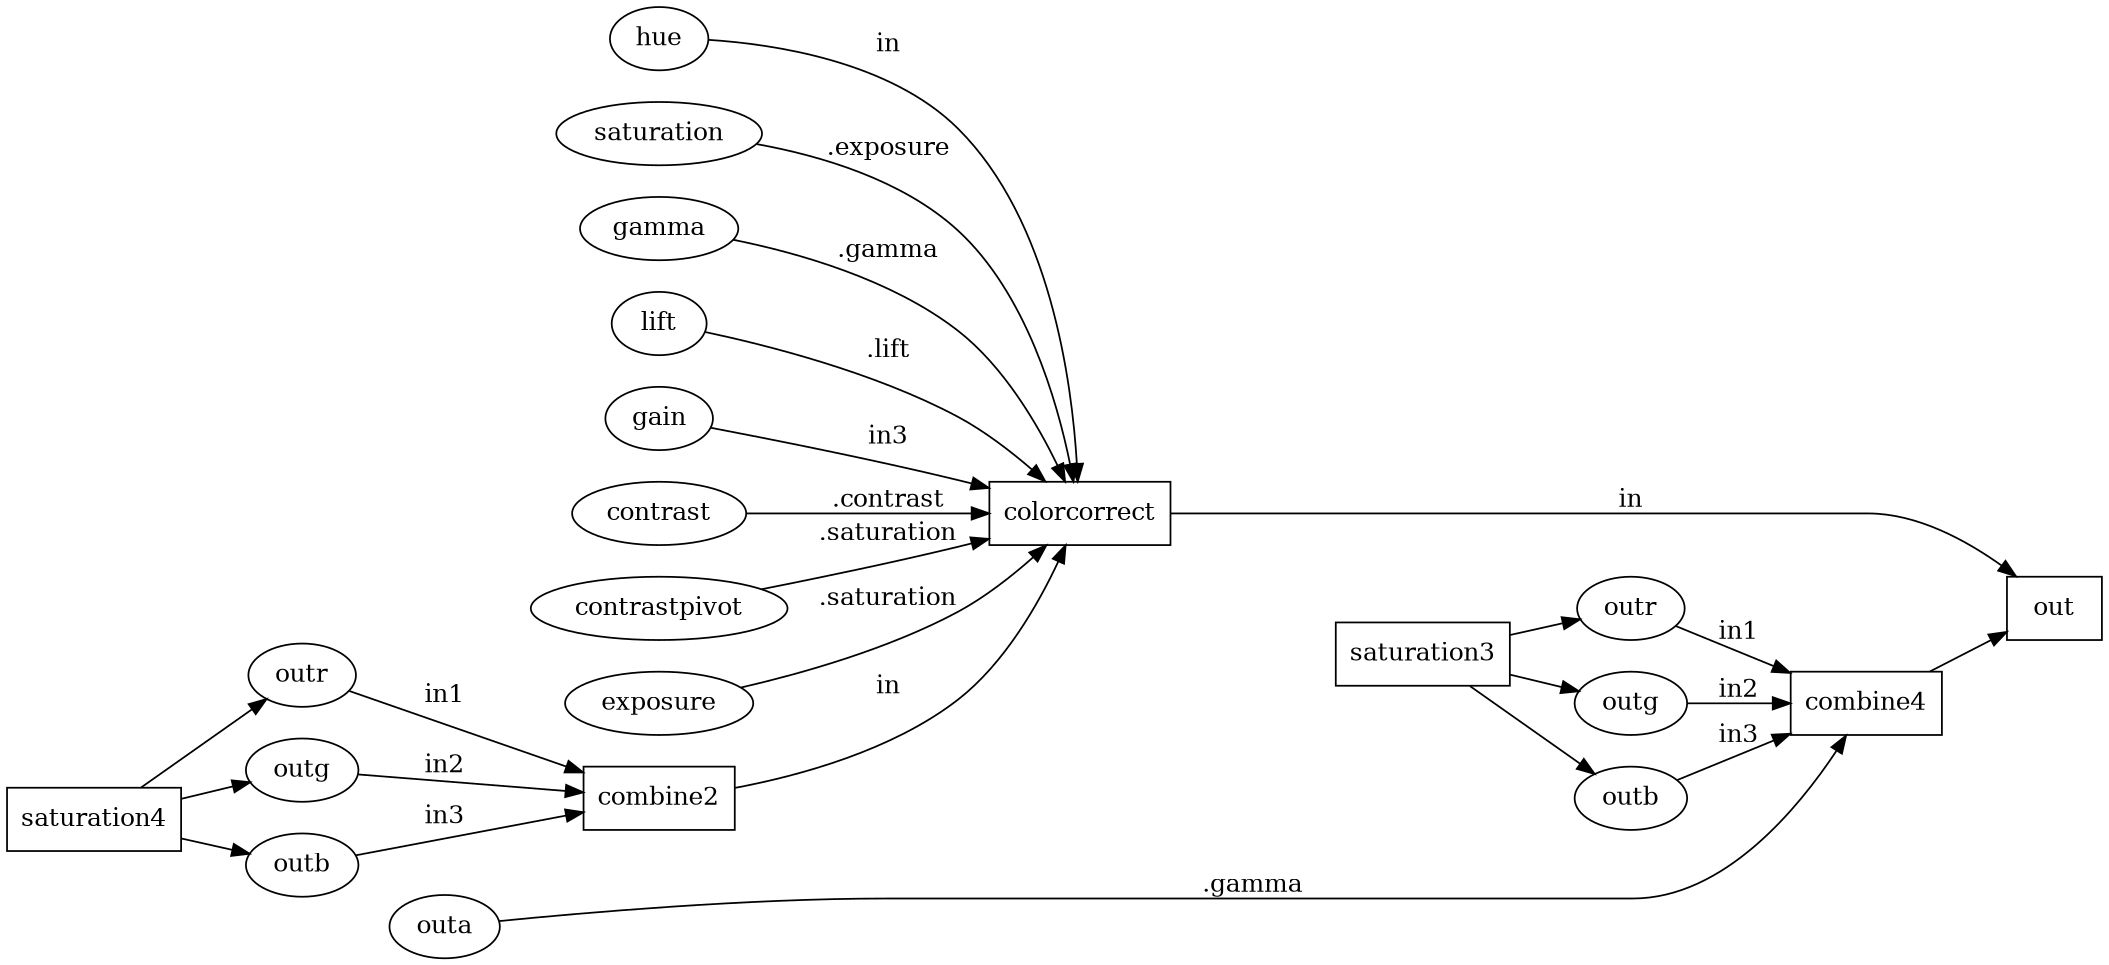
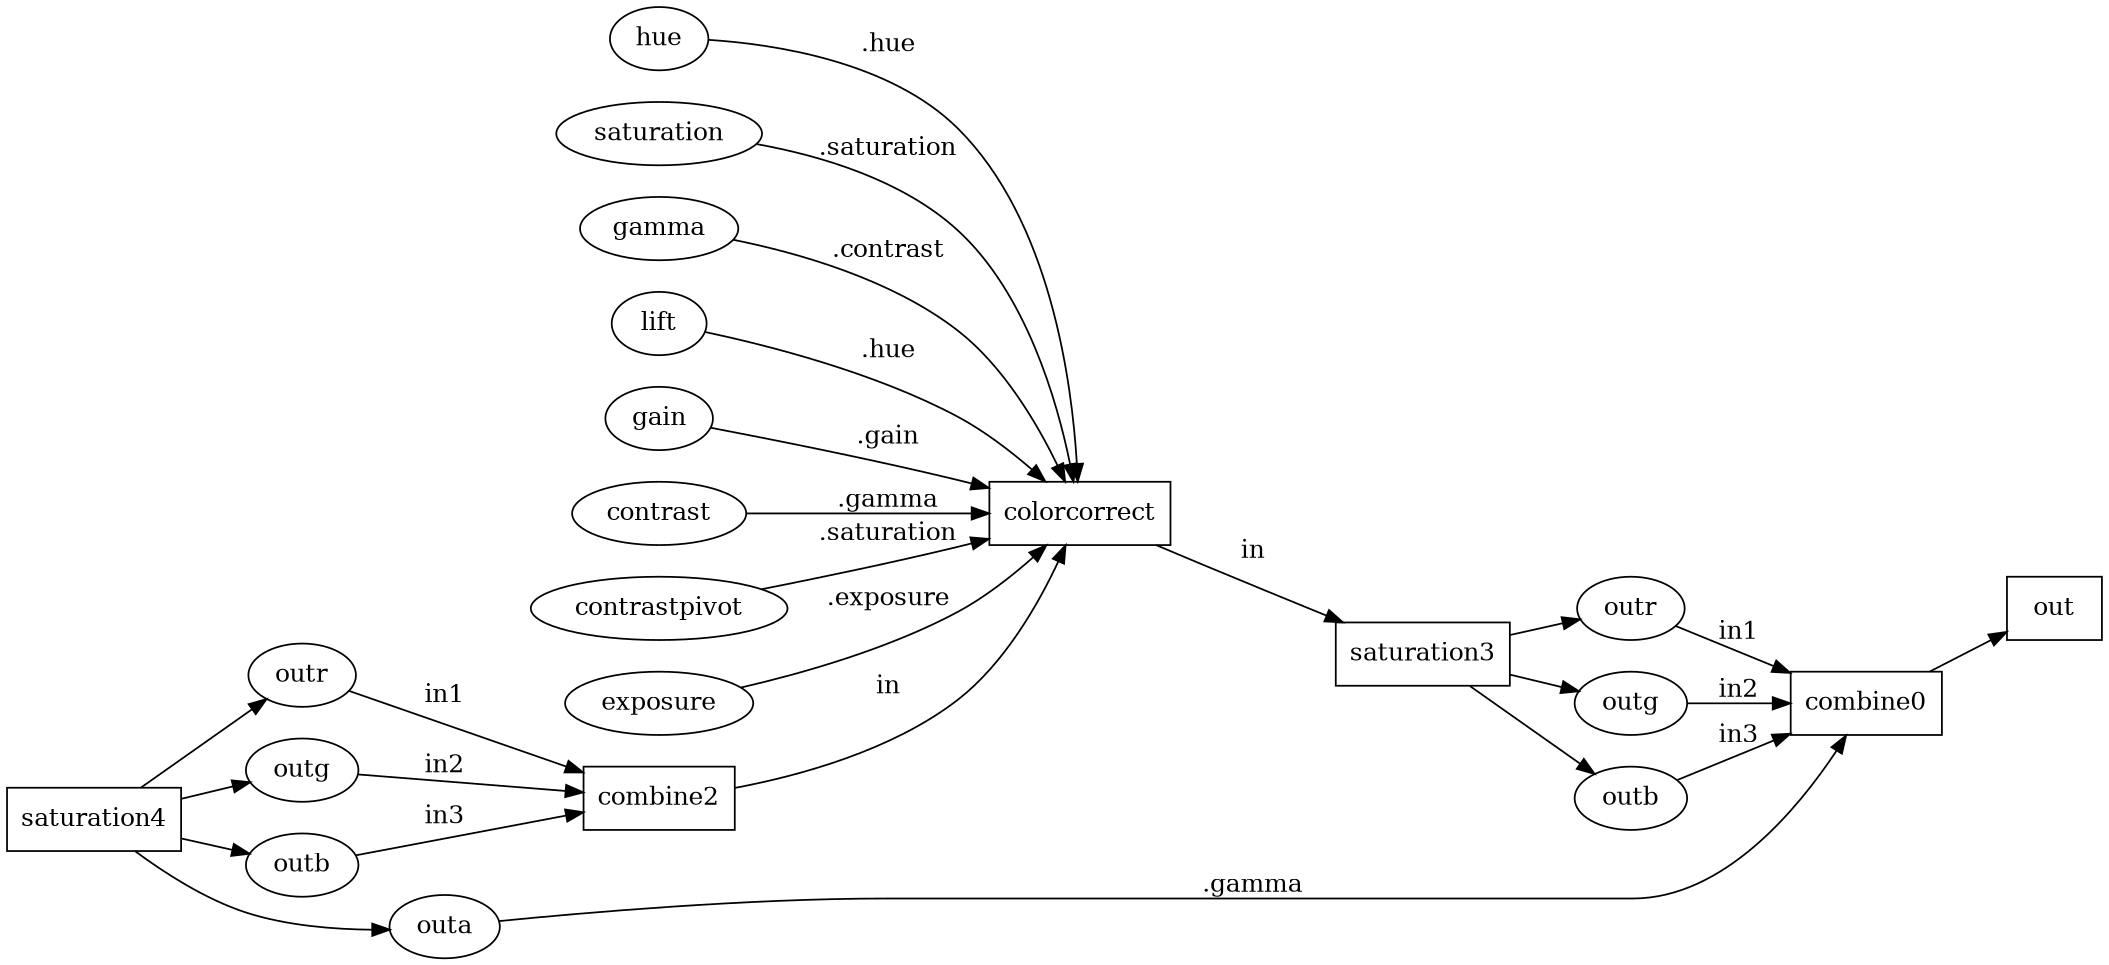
(888, 45) -> (888, 45)
(888, 149) -> (888, 149)
(888, 251) -> (888, 251)
(888, 351) -> (888, 351)
(888, 437) -> (888, 437)
(888, 500) -> (888, 500)
(1592, 513) -> (1241, 581)
(888, 599) -> (888, 599)
(1866, 703) -> (1866, 703)
none -> (246, 913)
